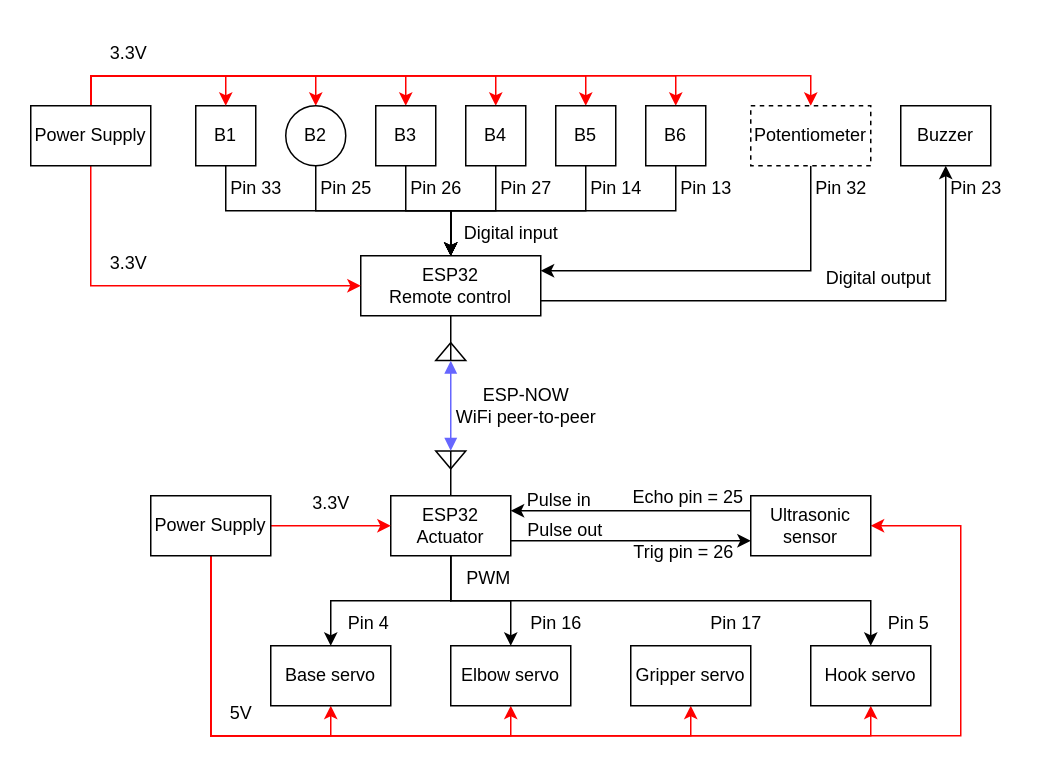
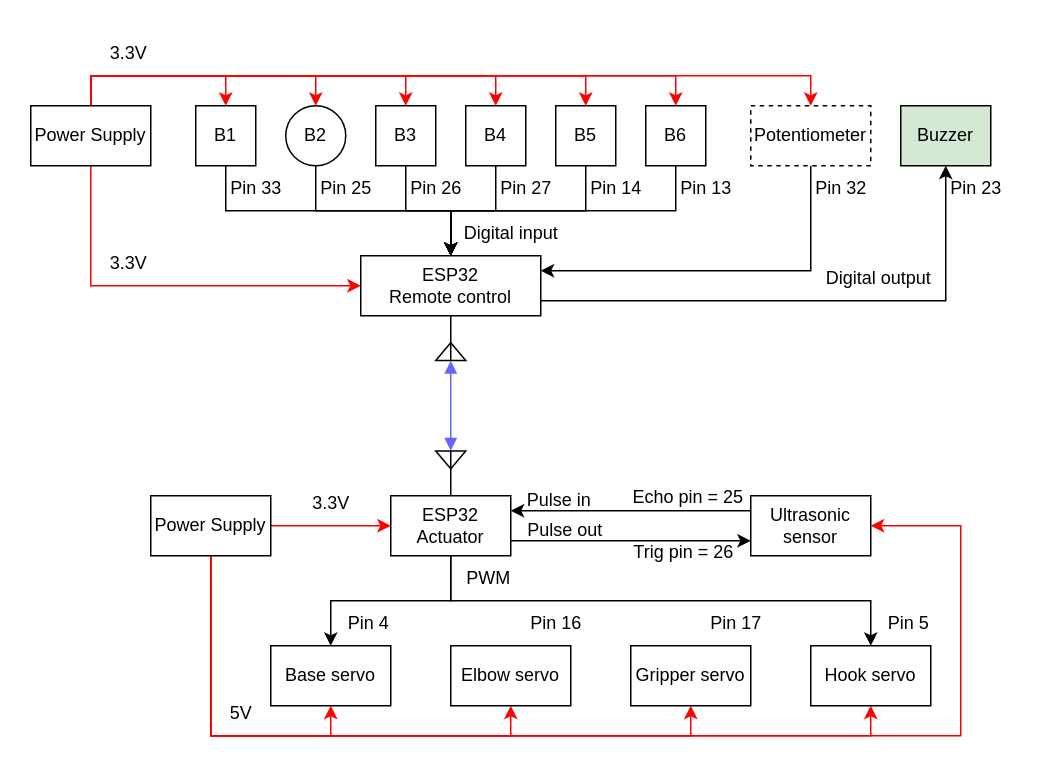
(946, 136) -> (946, 136)
(526, 406) -> none
(511, 619) -> none
